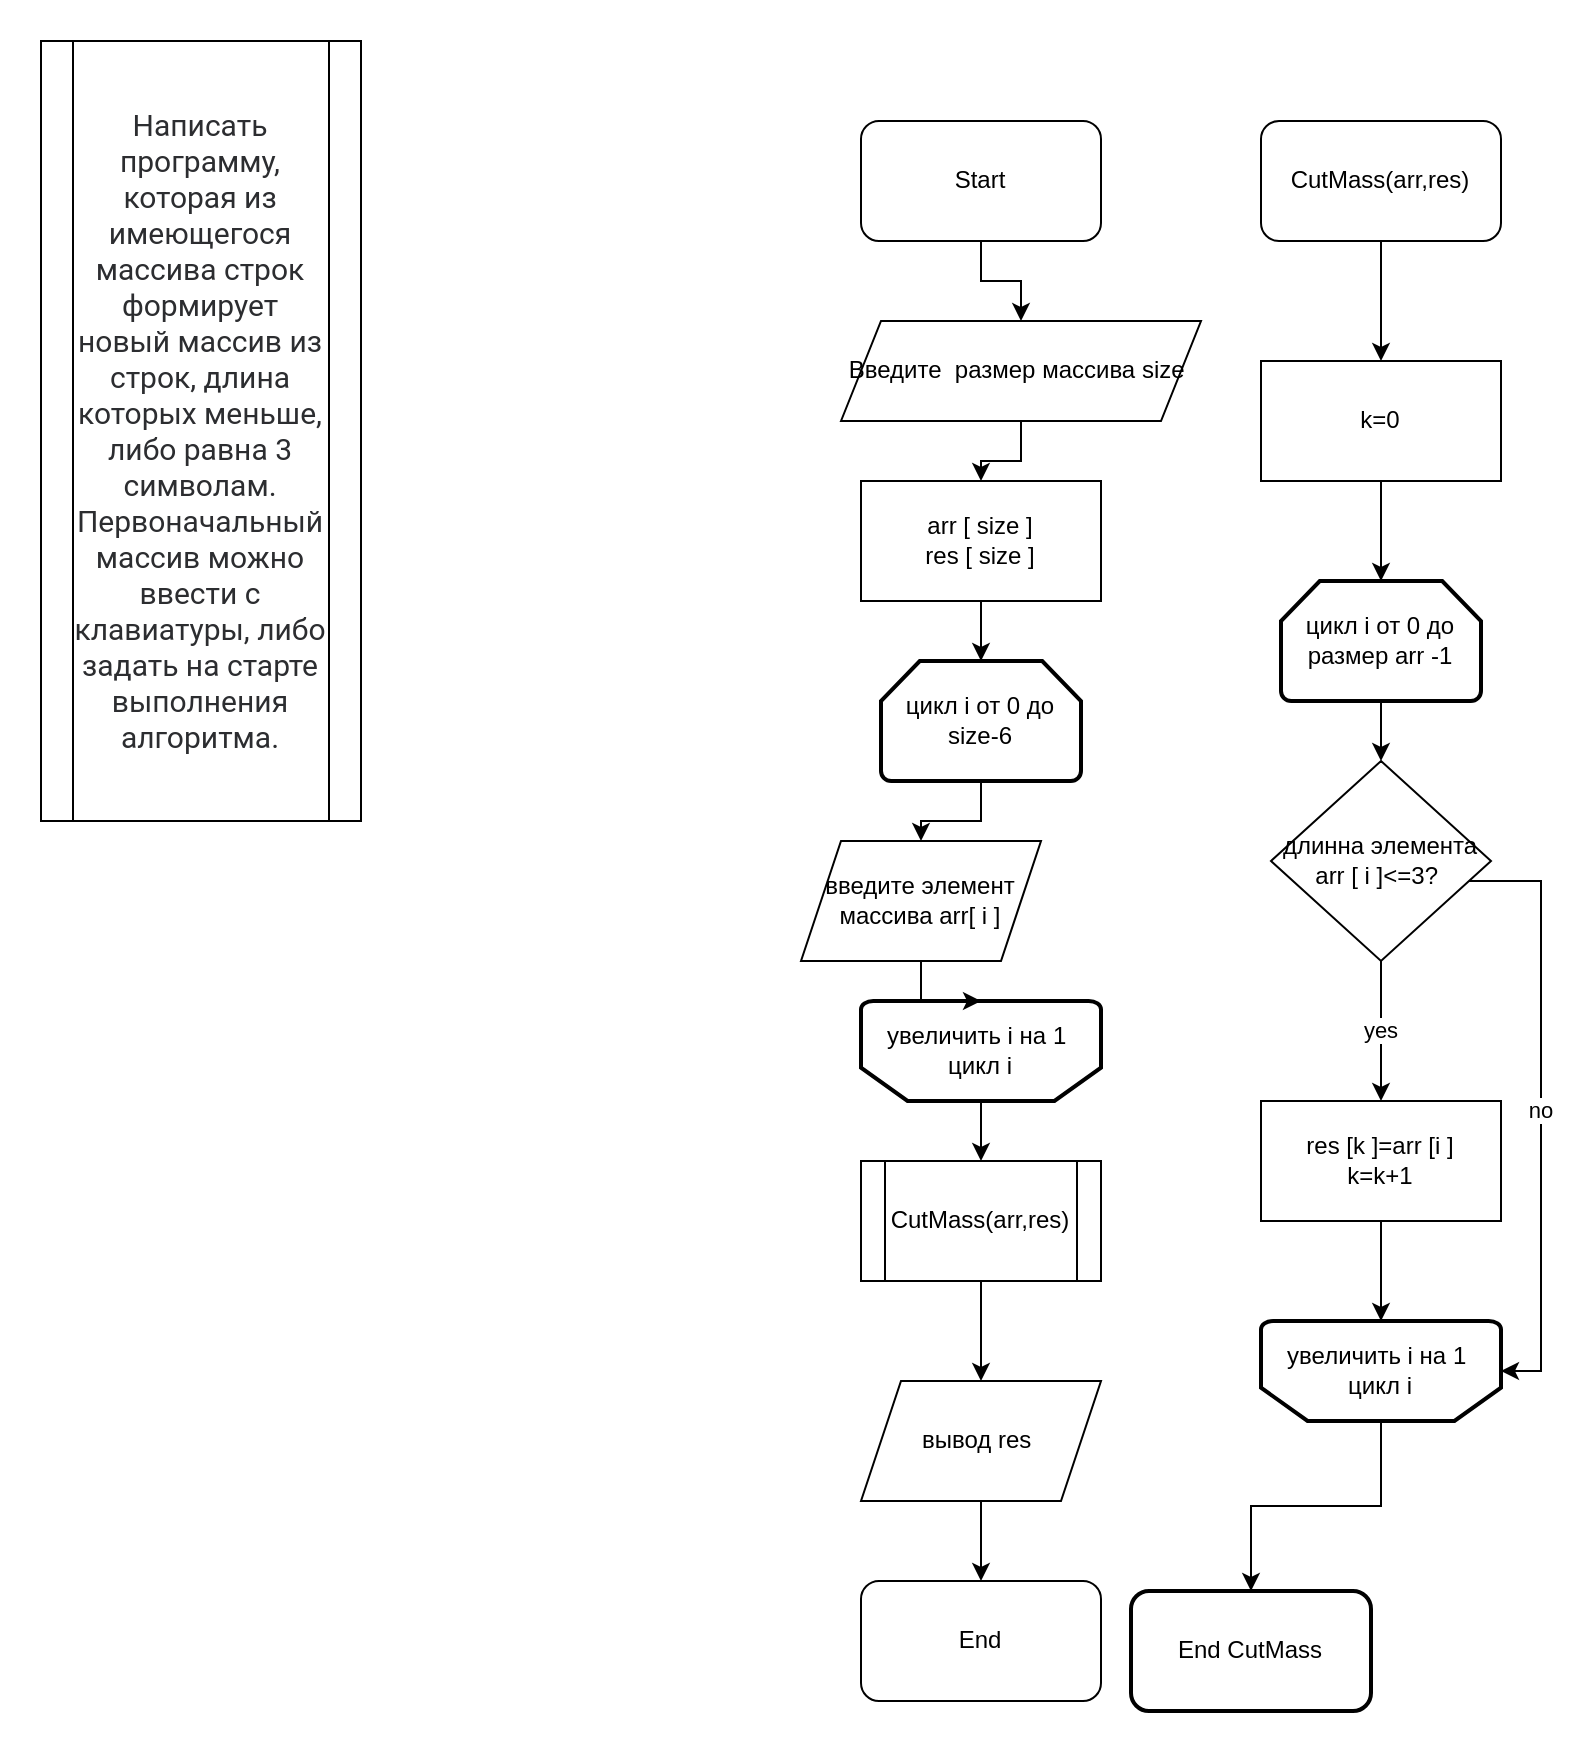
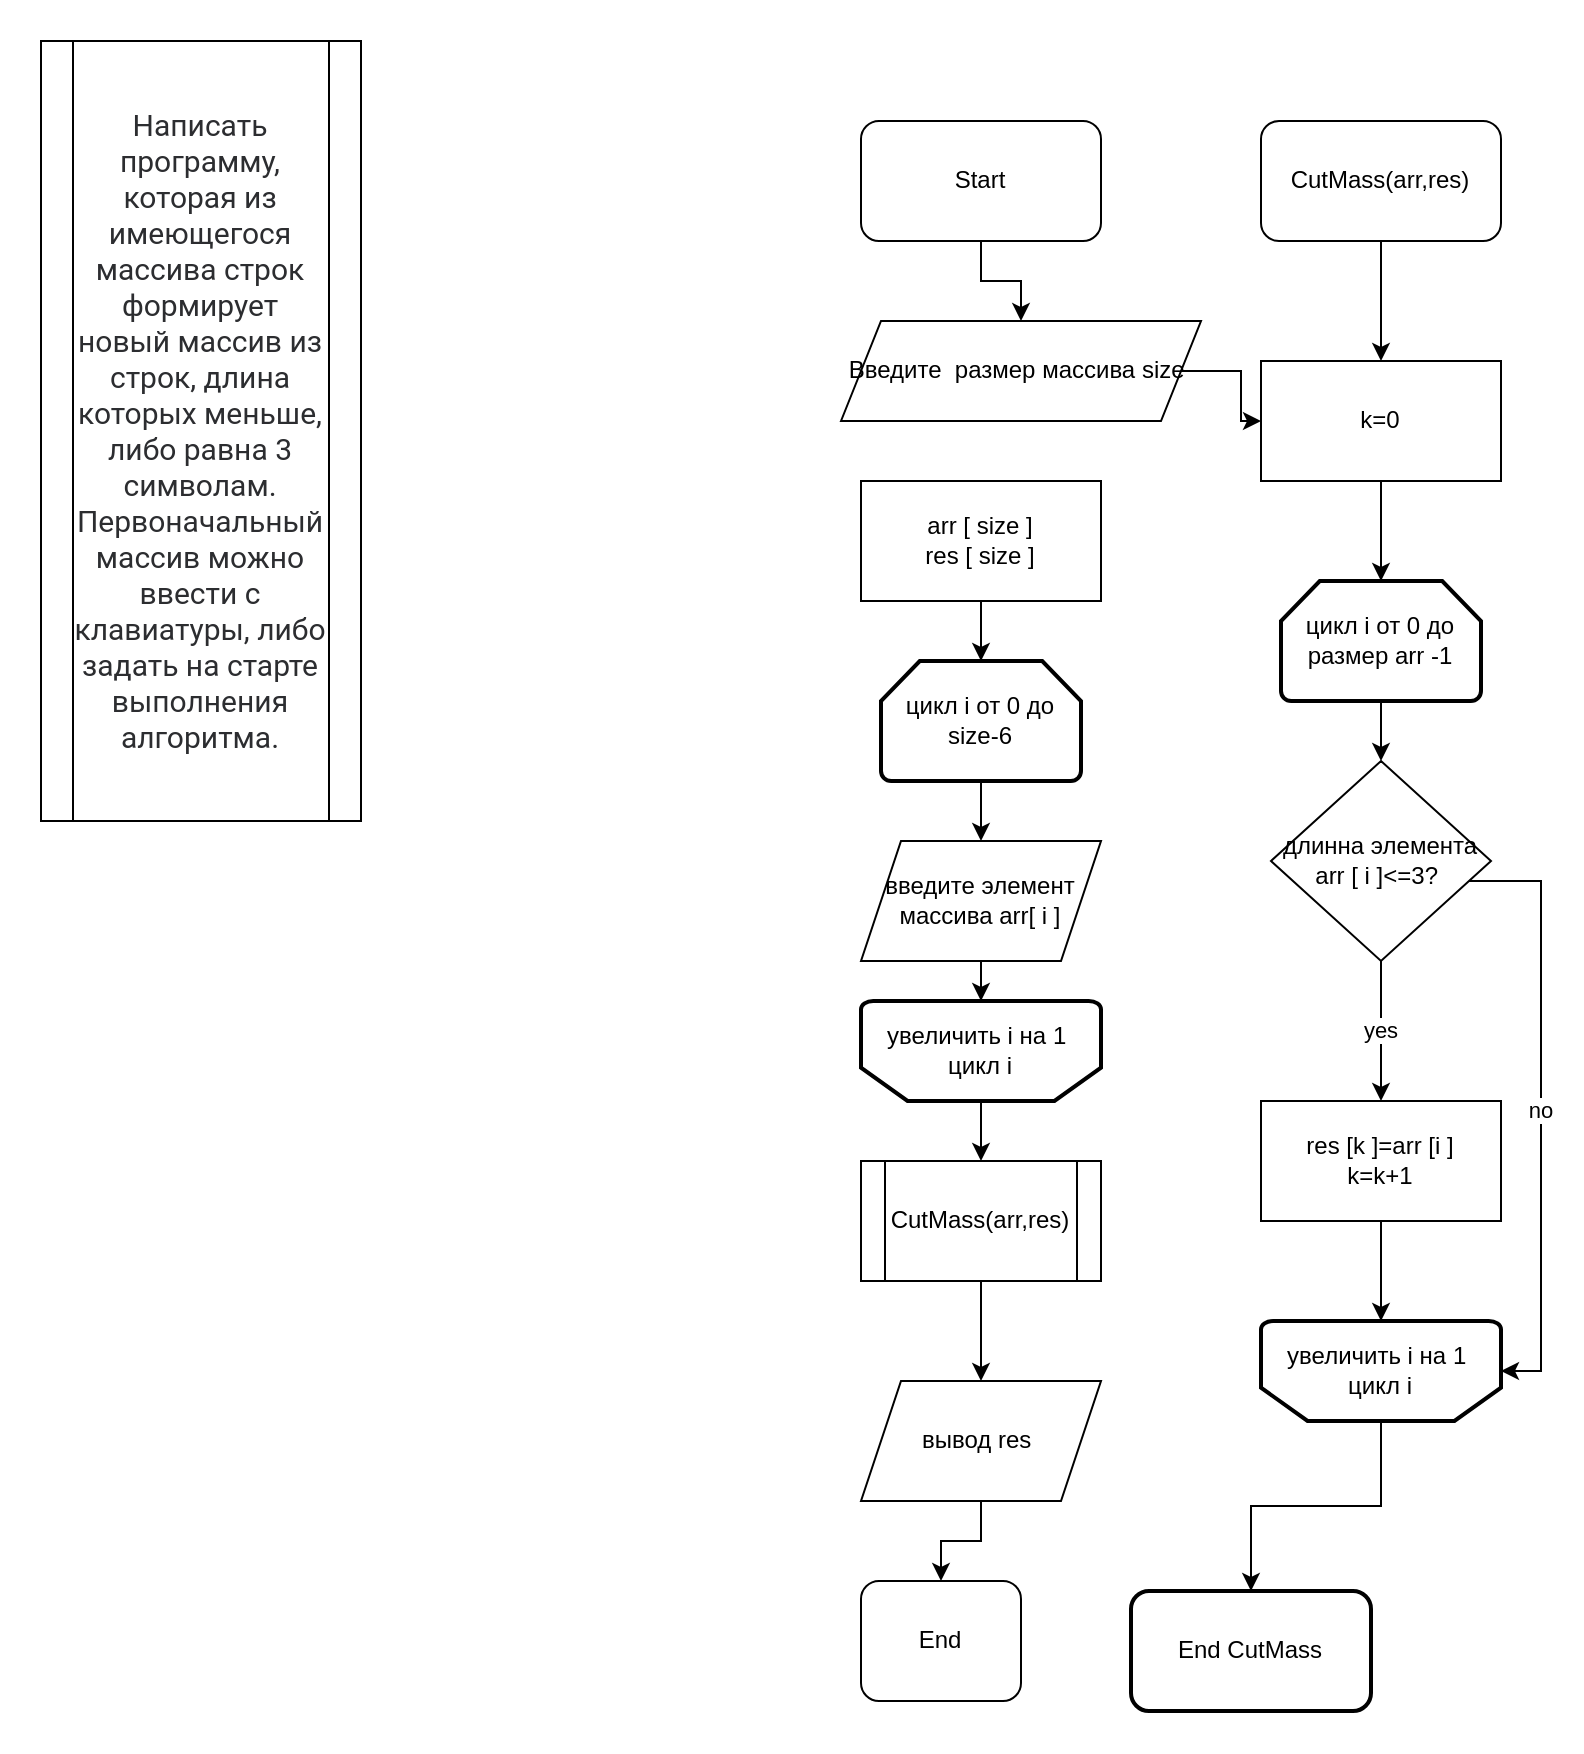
(1018, 461) -> (1239, 371)
(921, 901) -> (981, 901)
(981, 1641) -> (941, 1641)
